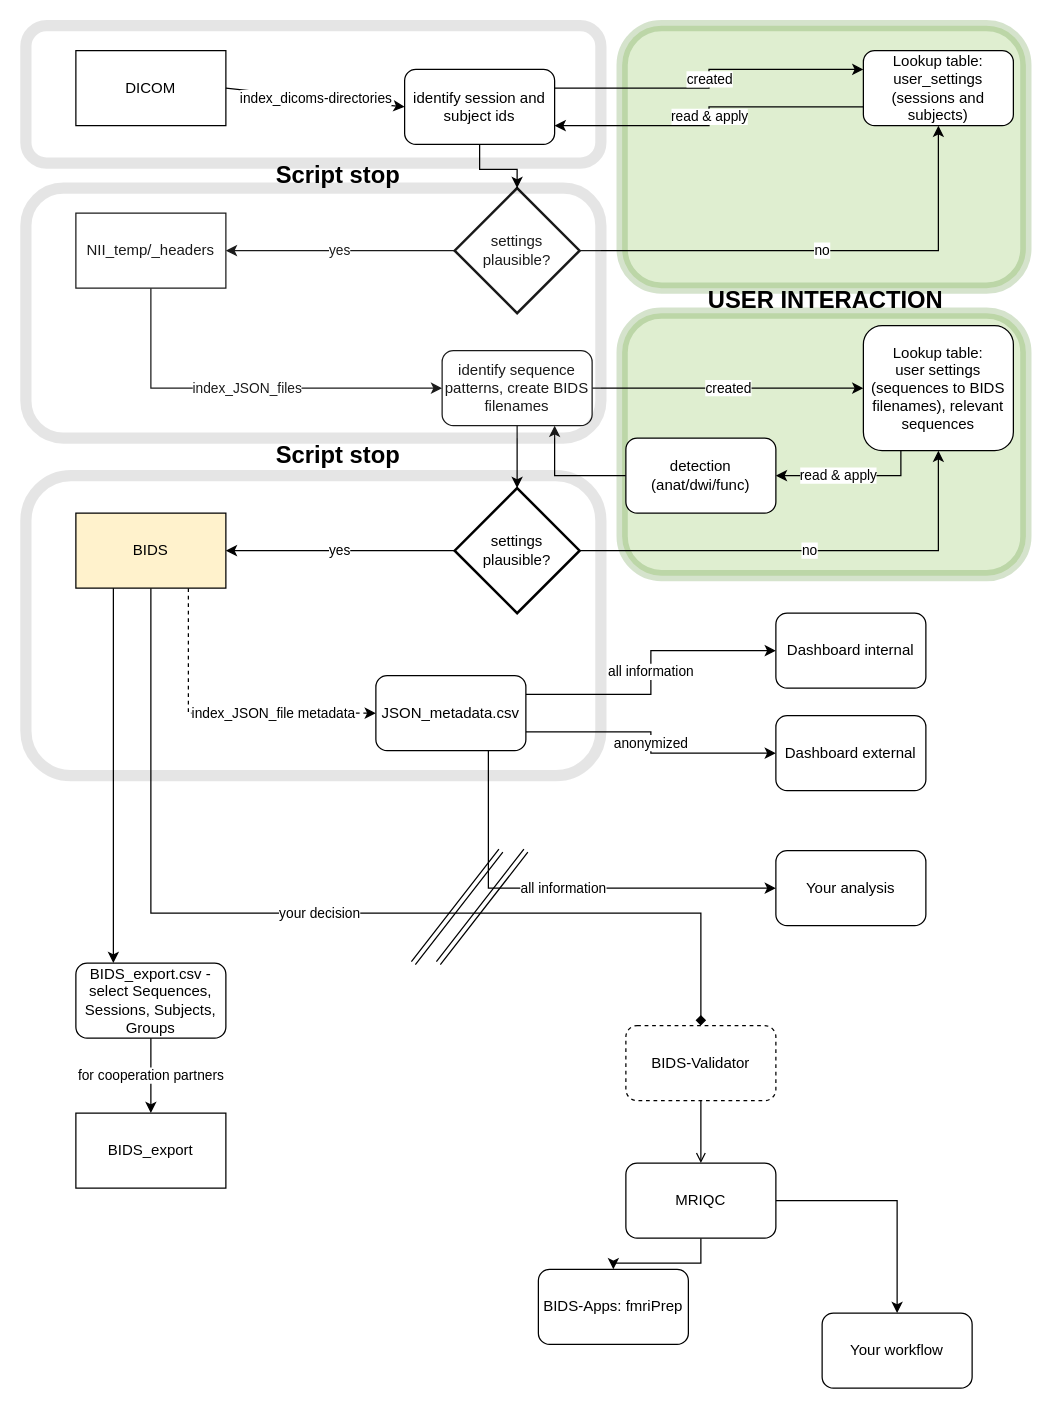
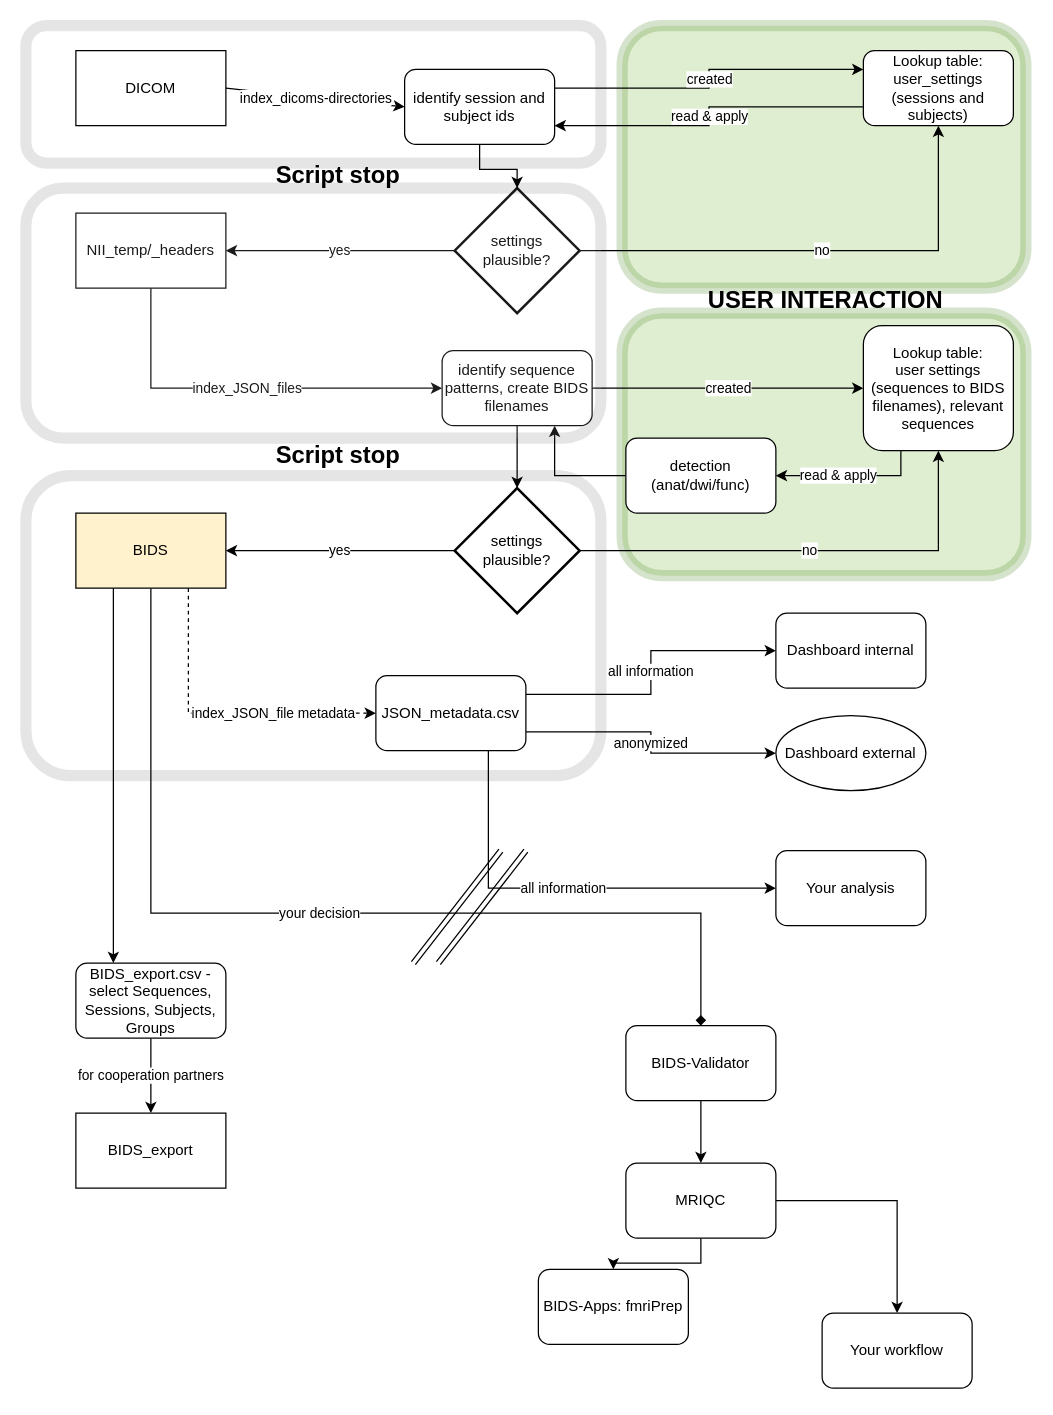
(851, 753) -> (851, 753)
(701, 1063) -> (701, 1063)
(701, 1155) -> (701, 1153)
